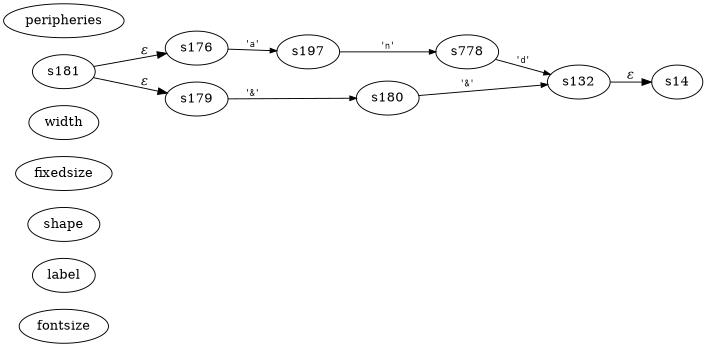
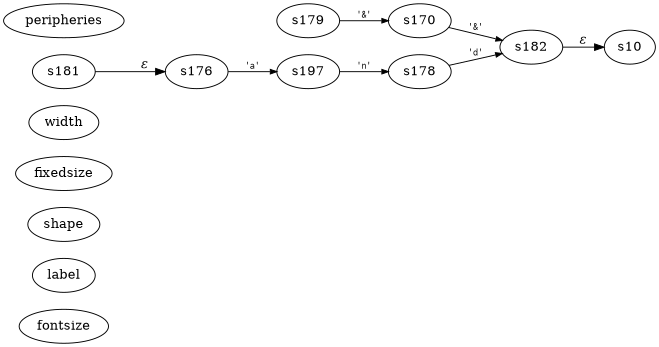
(467, 52) -> (420, 72)
(579, 82) -> (531, 47)
(677, 82) -> (630, 47)
(126, 84) -> none
(388, 98) -> (420, 21)
